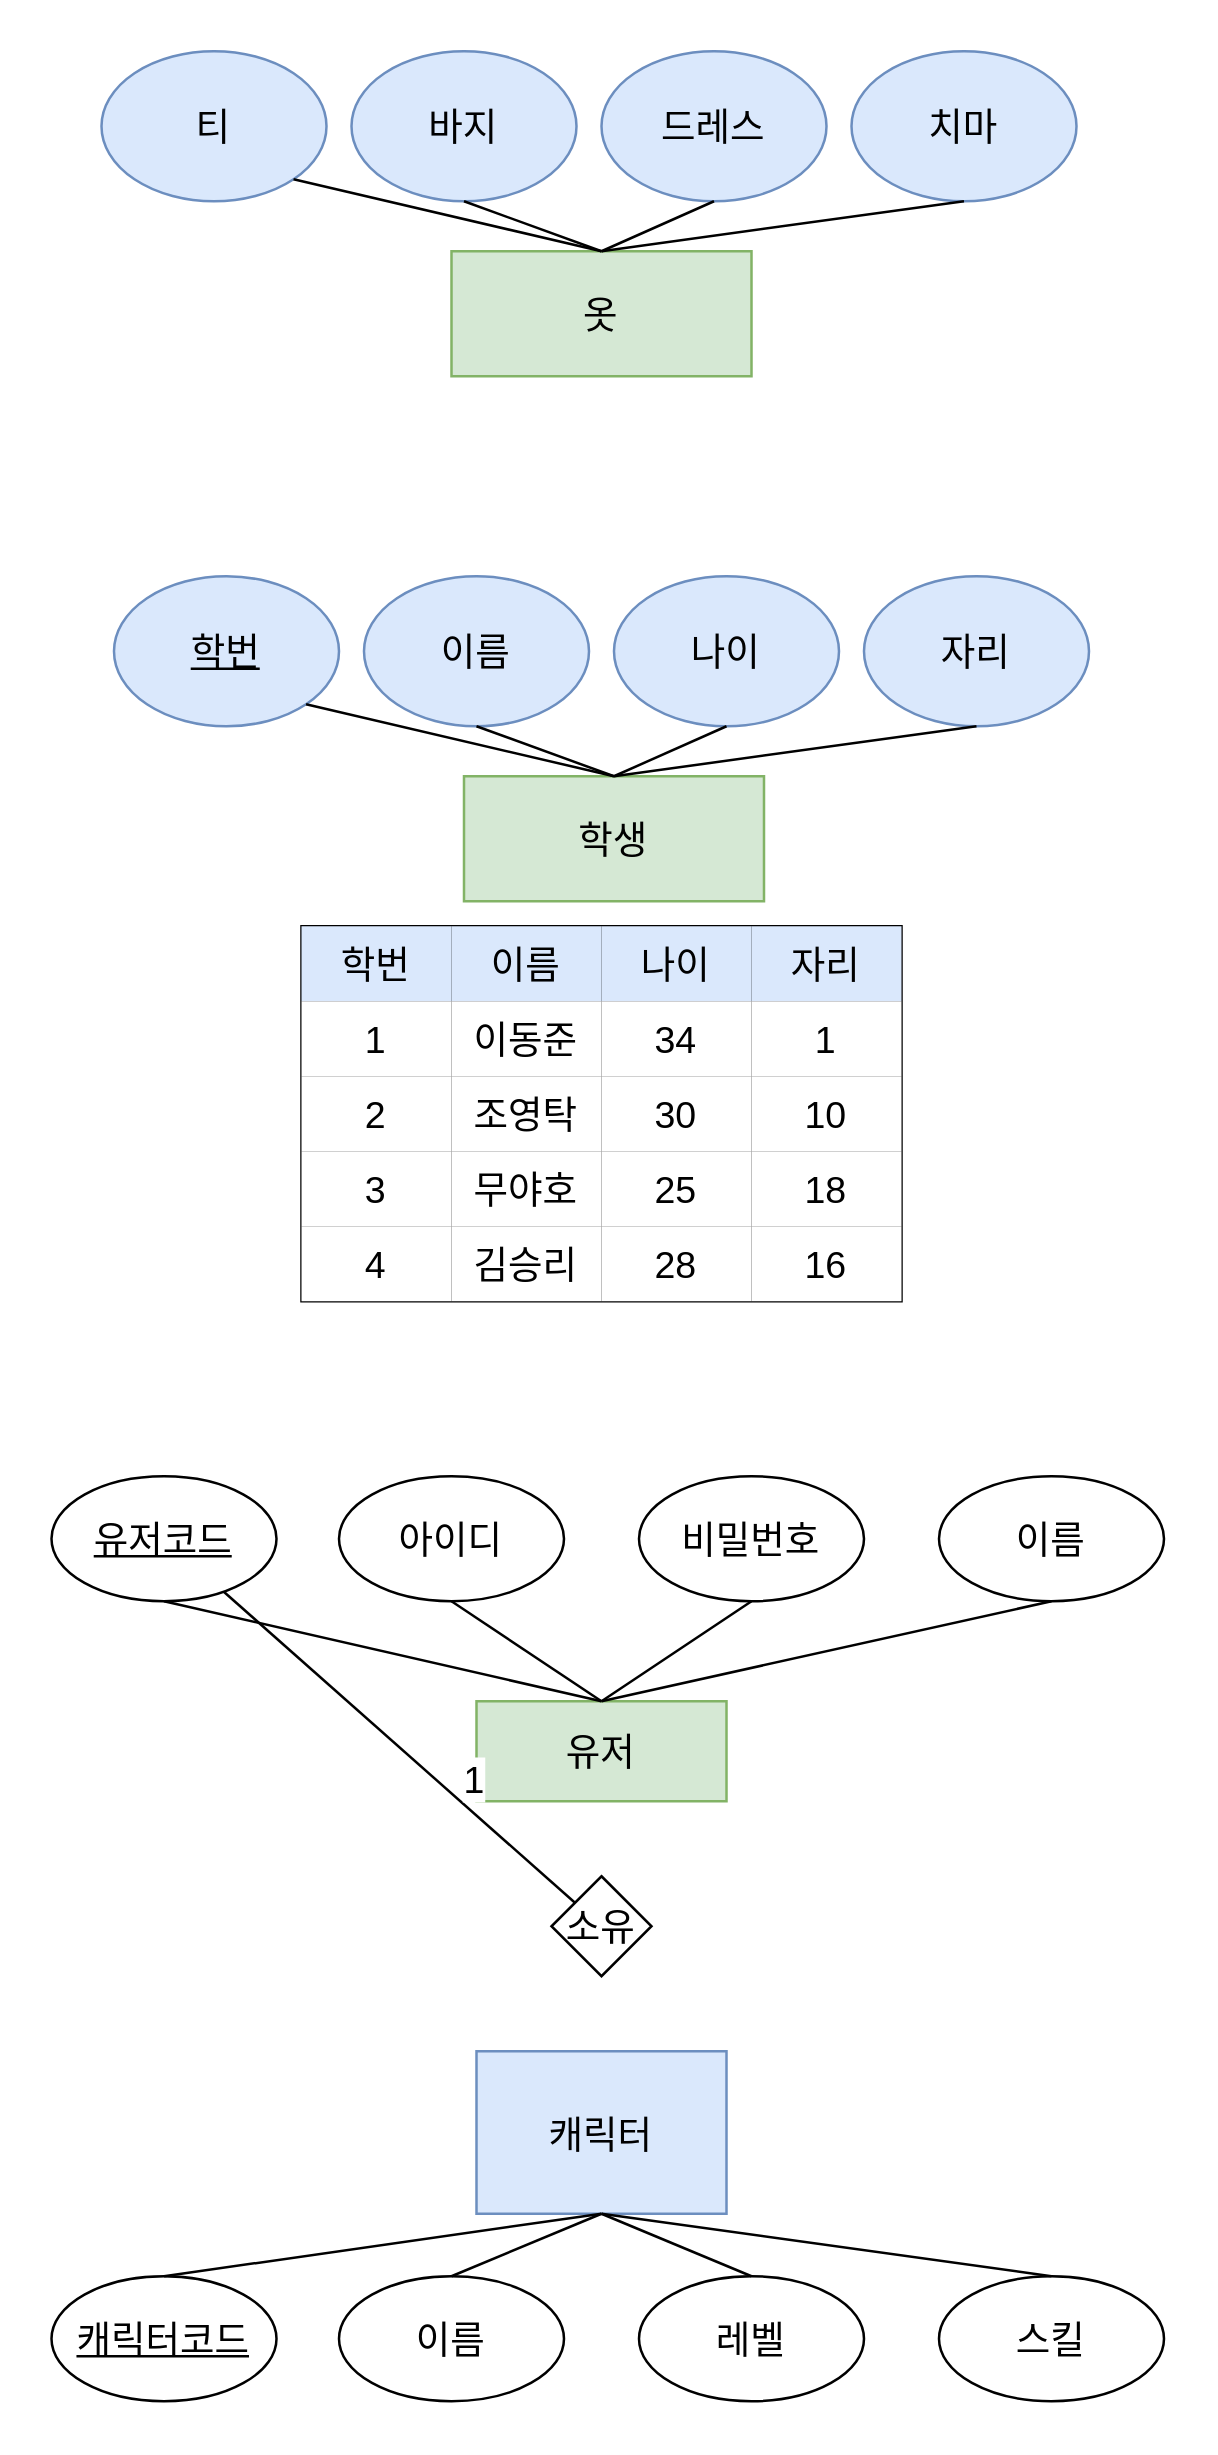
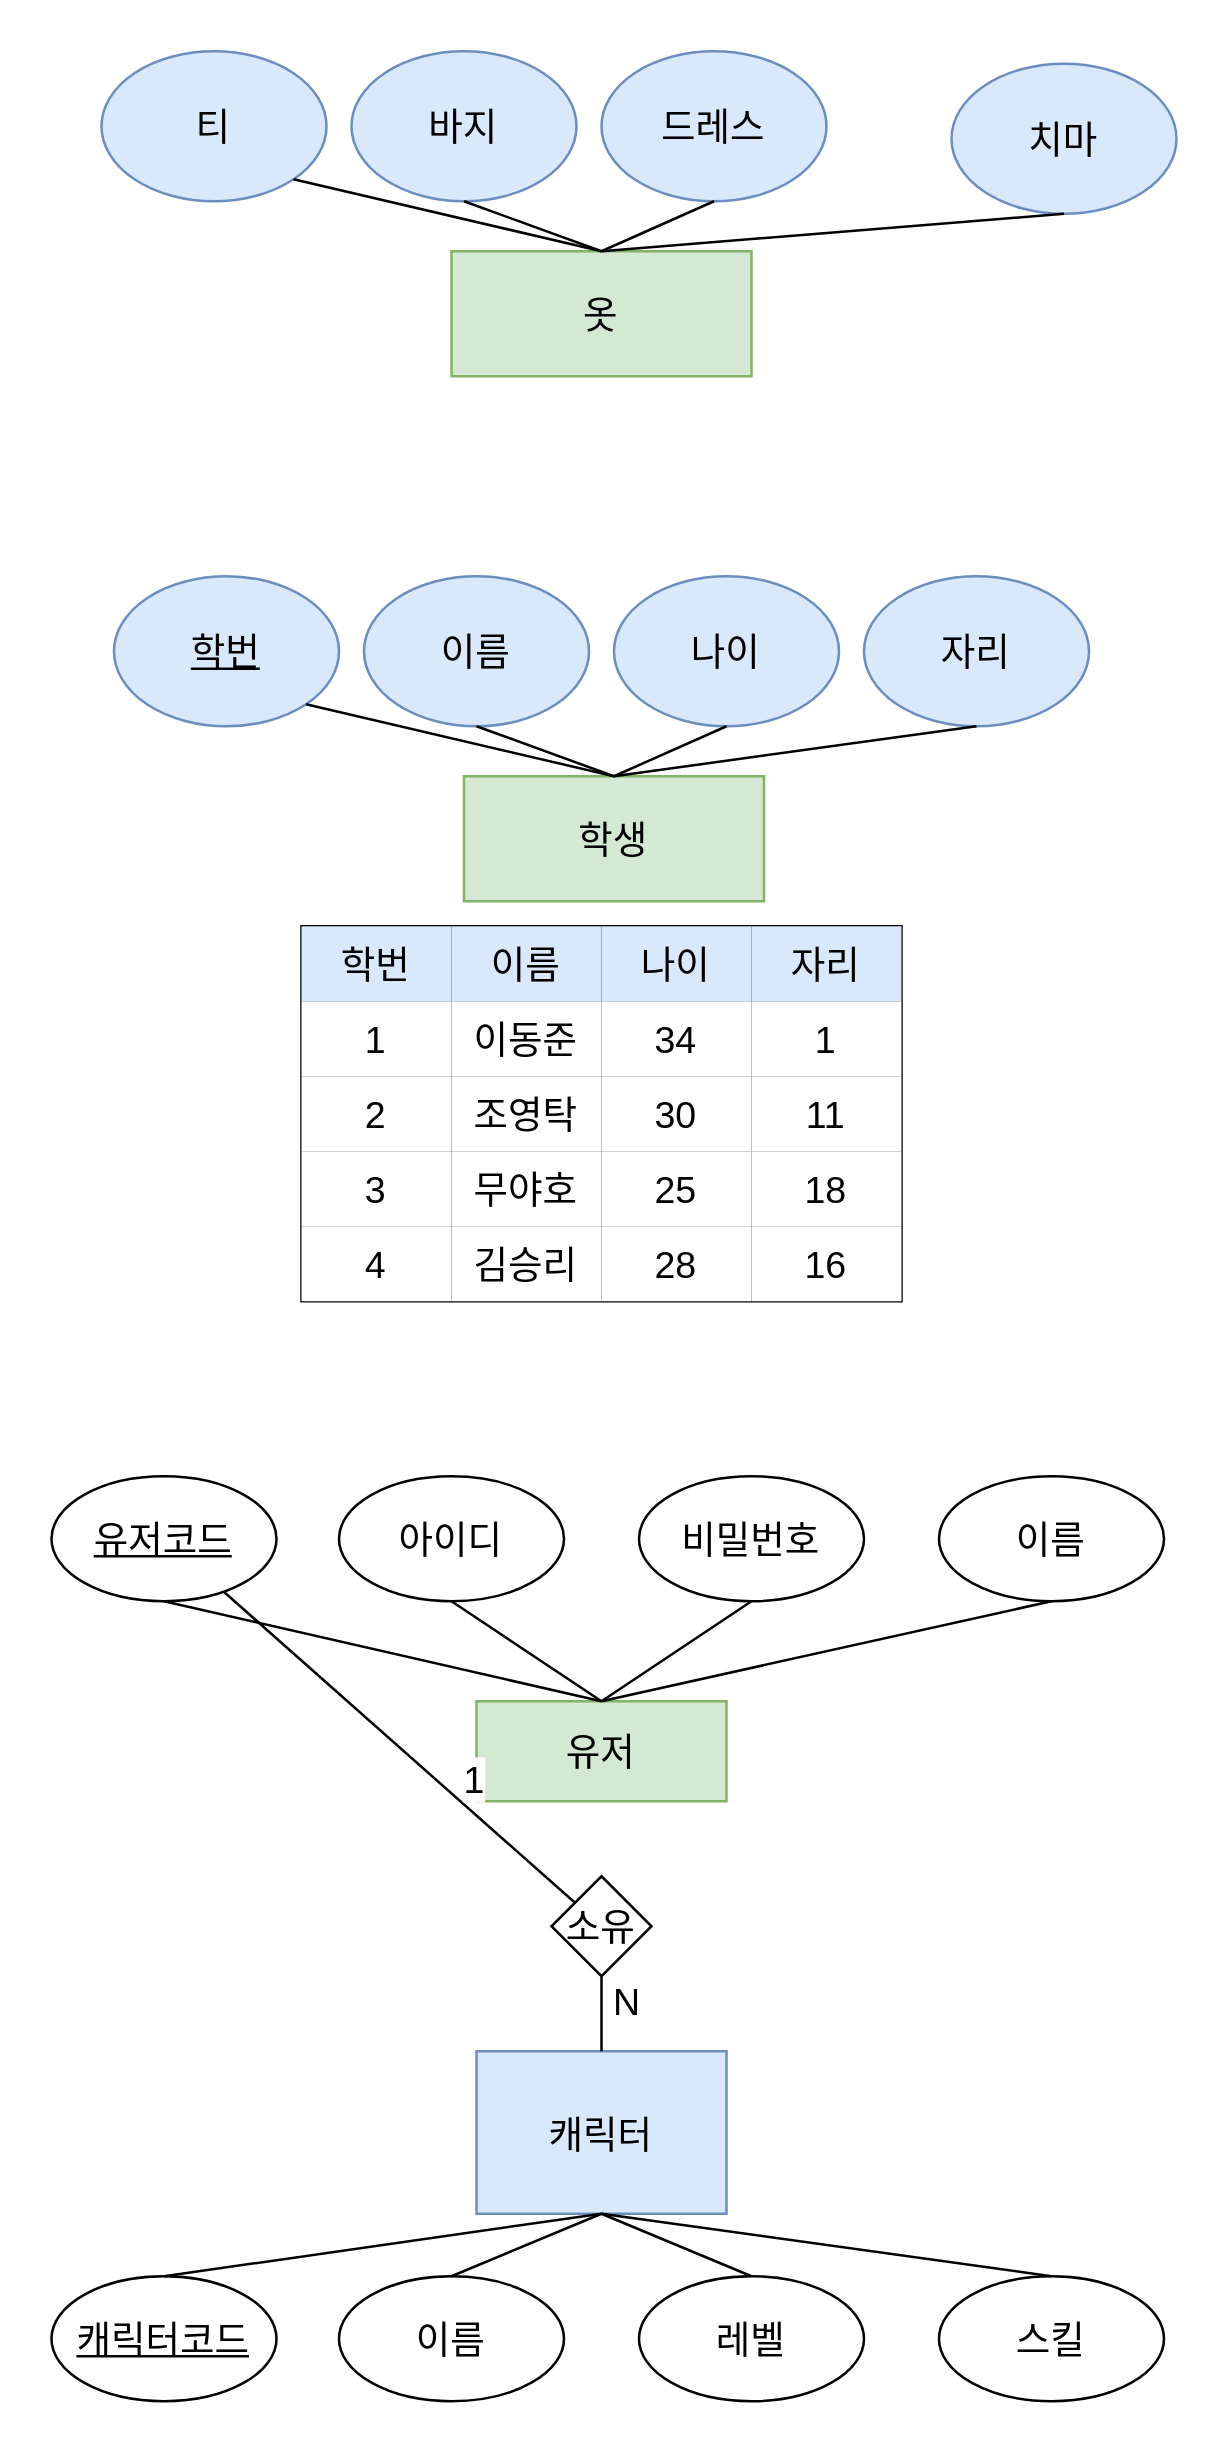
(964, 126) -> (1064, 139)
(826, 1114) -> (826, 1114)
none -> (601, 2013)
